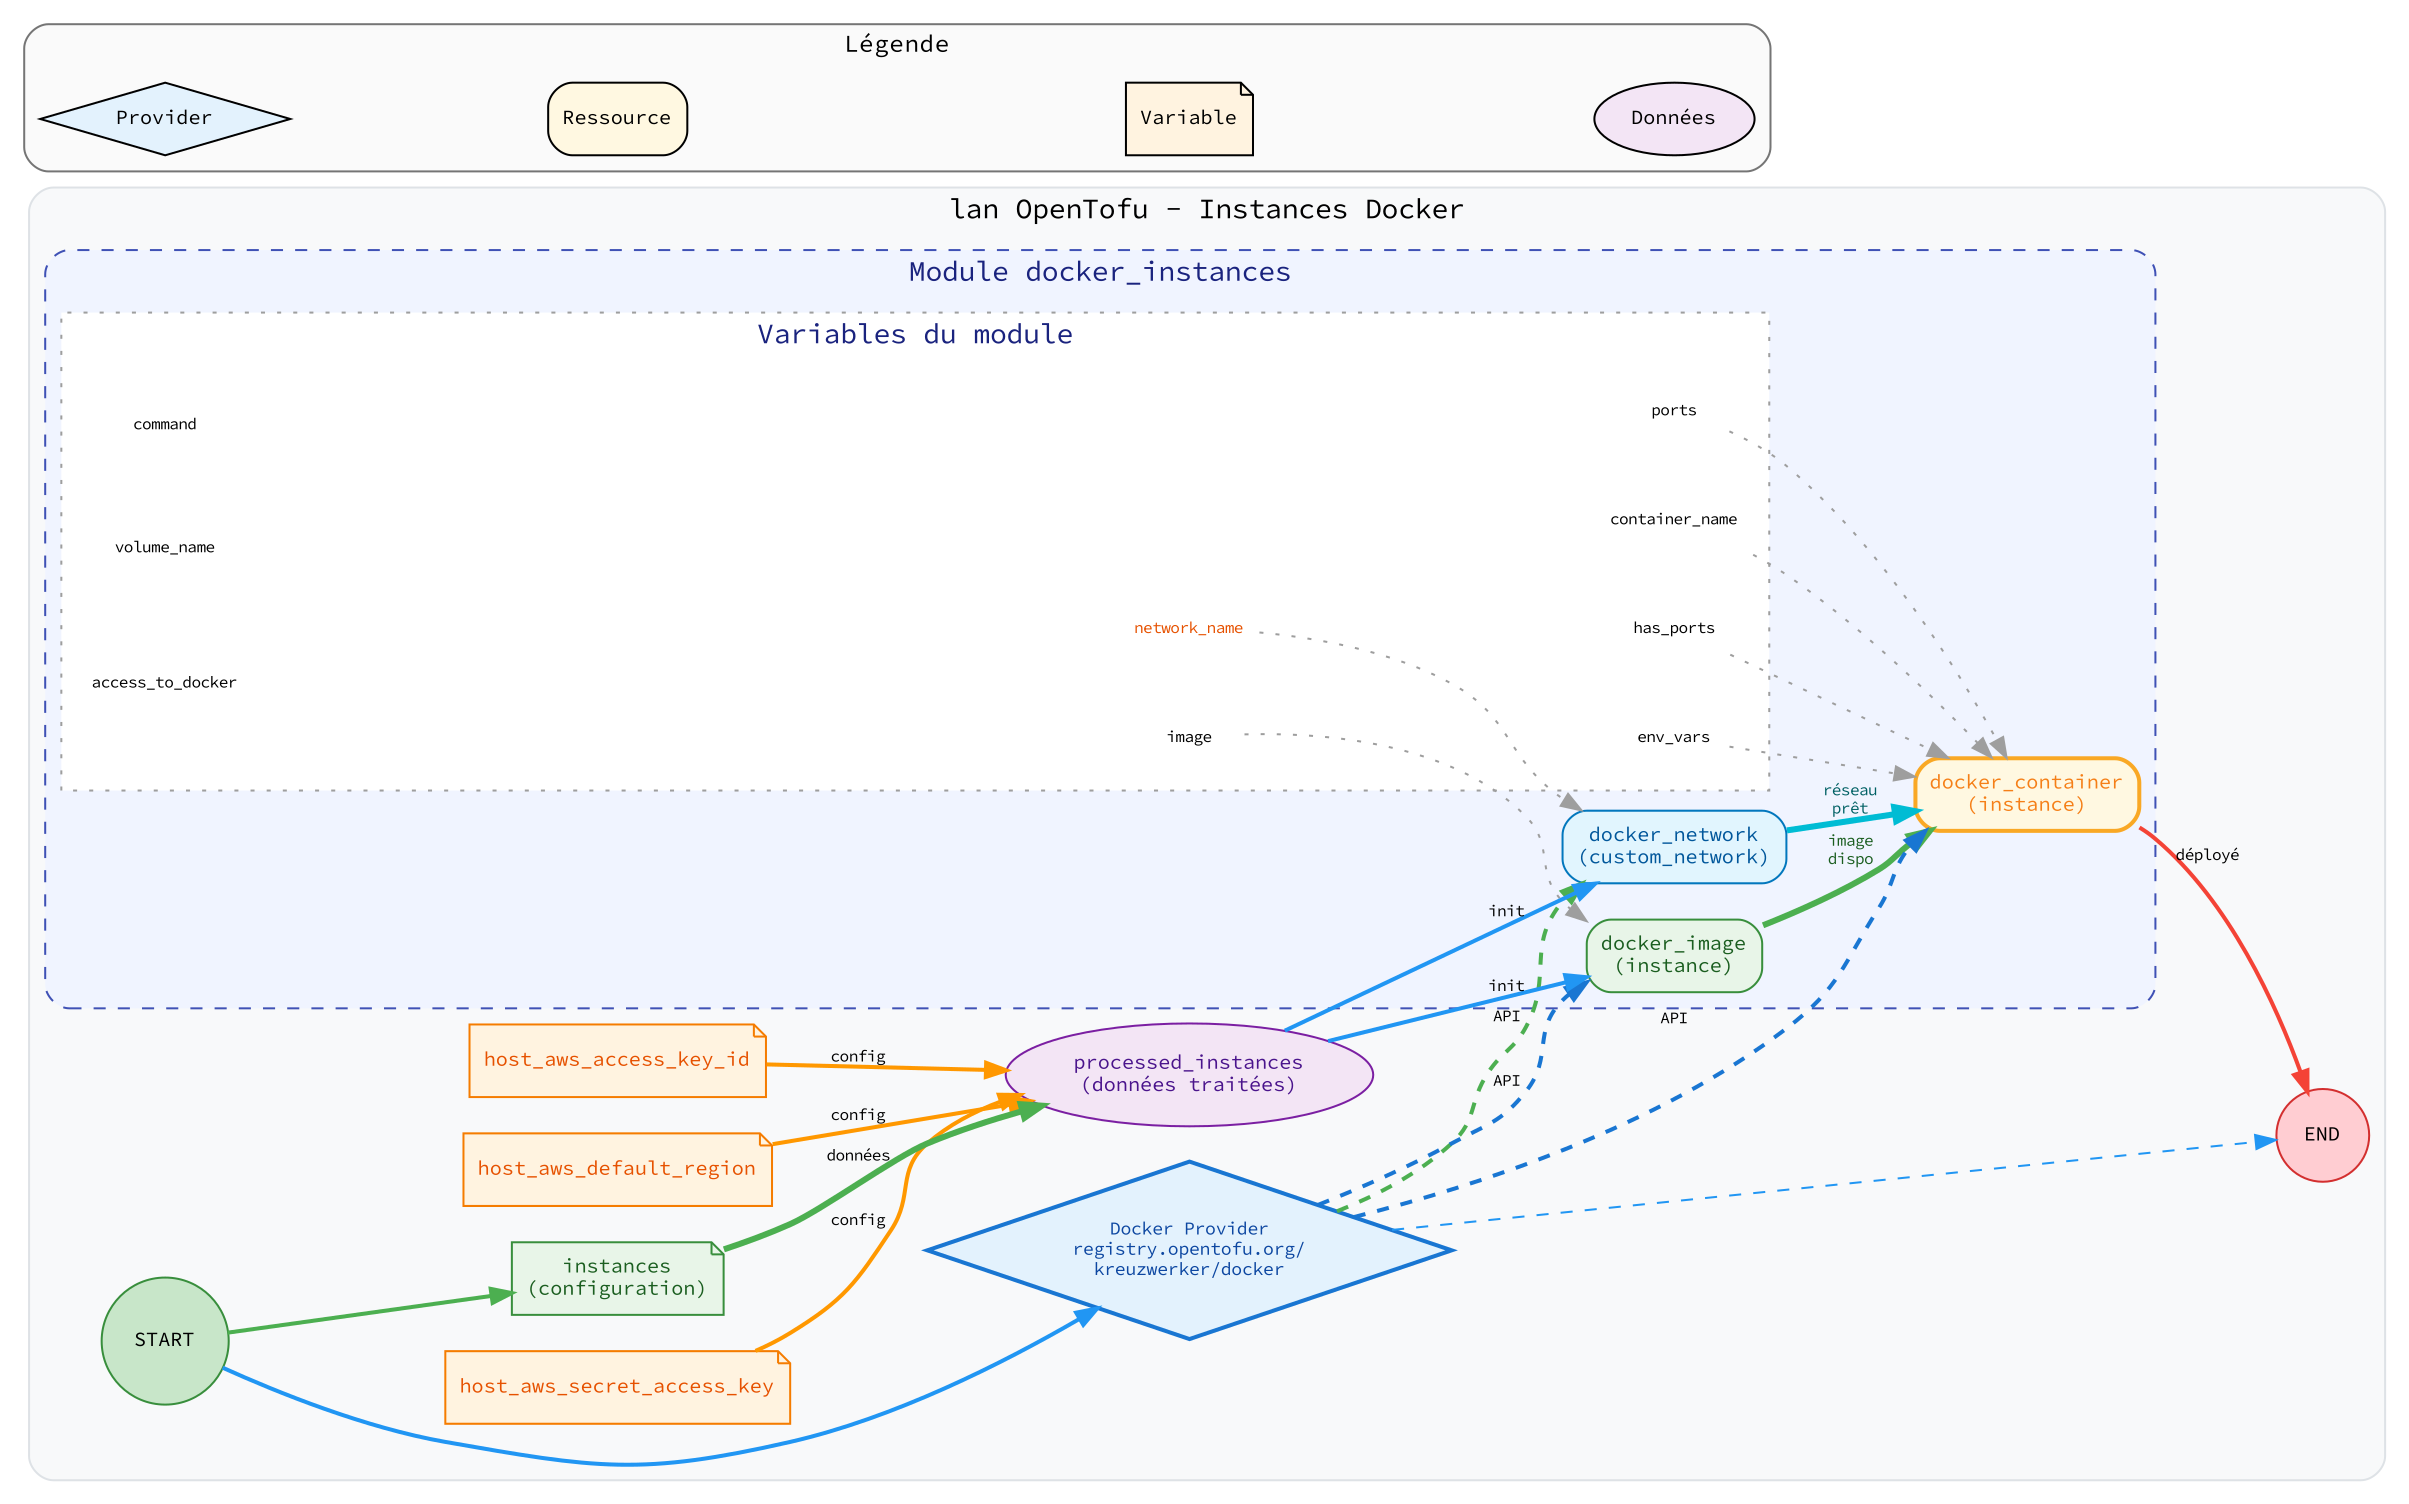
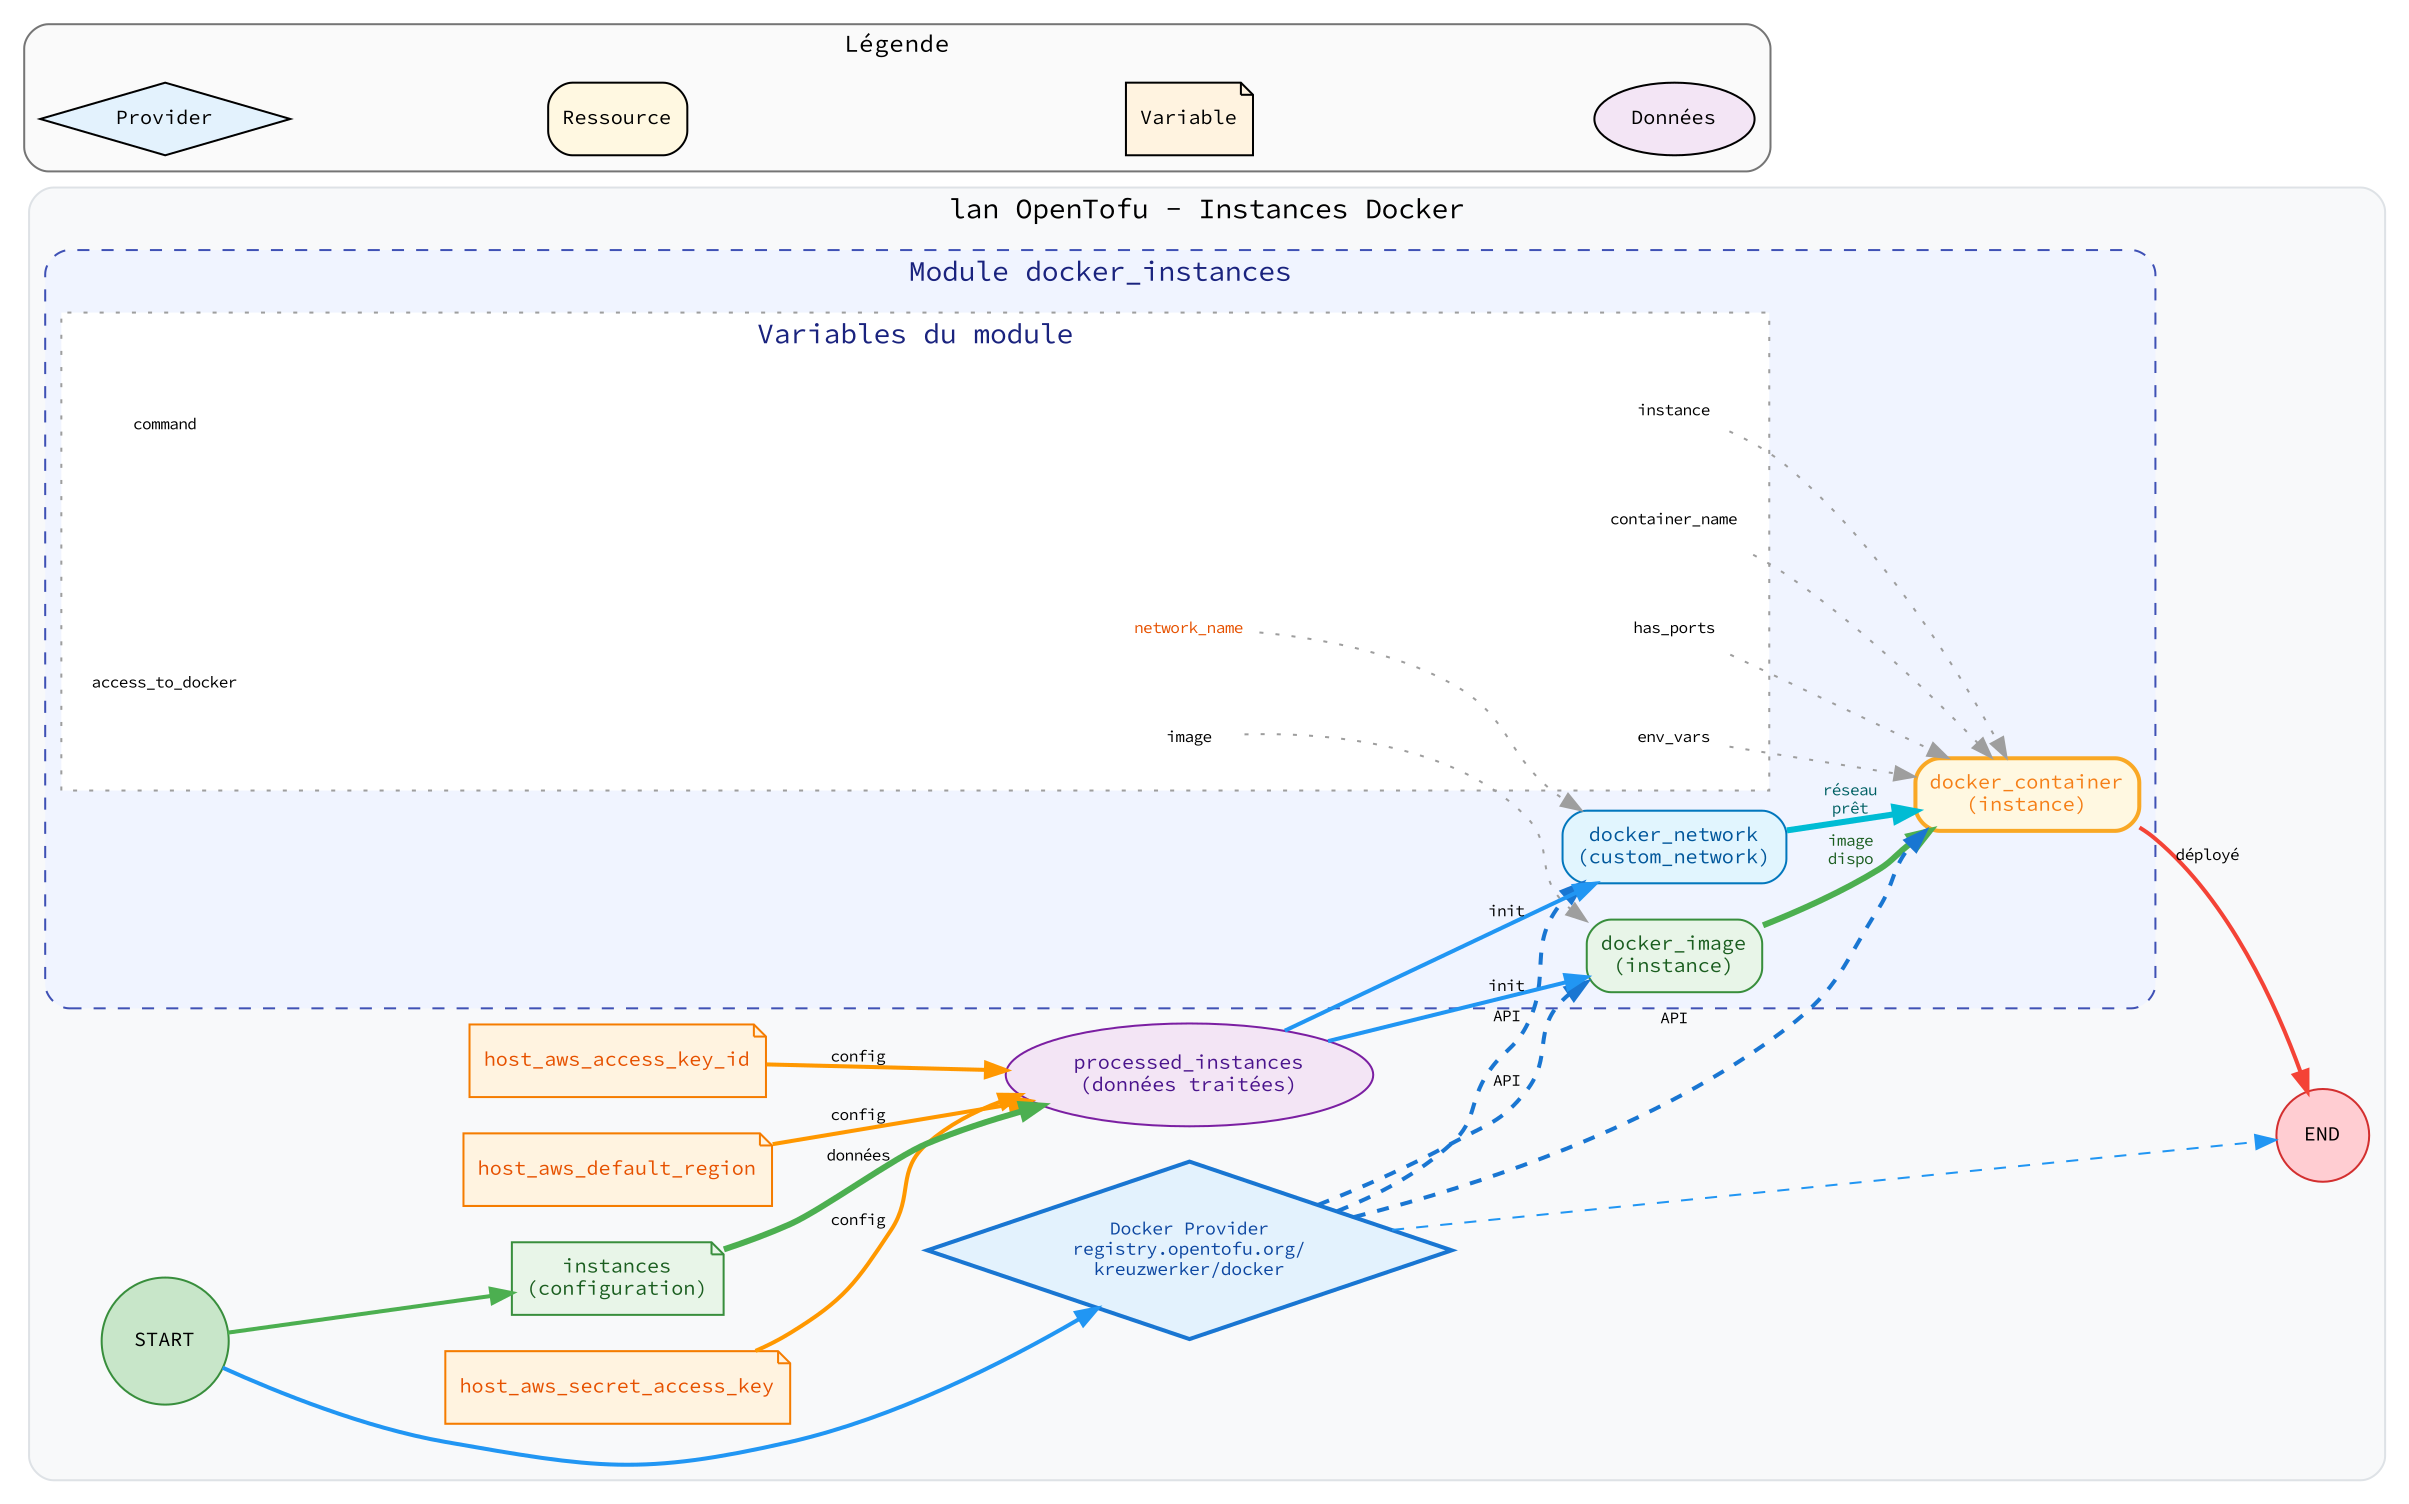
(1674, 411) -> (1674, 411)
(165, 549) -> none
(1484, 1080) -> (1484, 1080)
